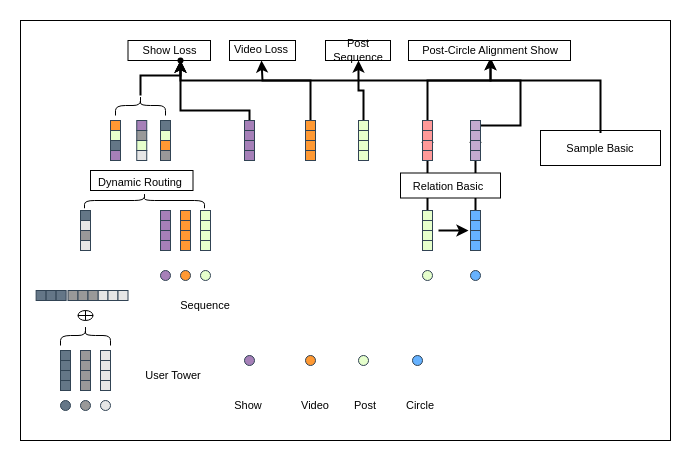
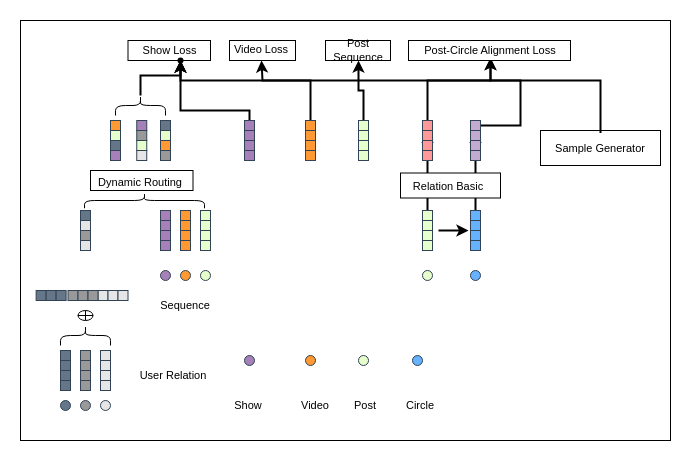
(491, 51) -> (491, 51)
(601, 149) -> (601, 149)
(206, 306) -> (186, 306)
(174, 376) -> (174, 376)
